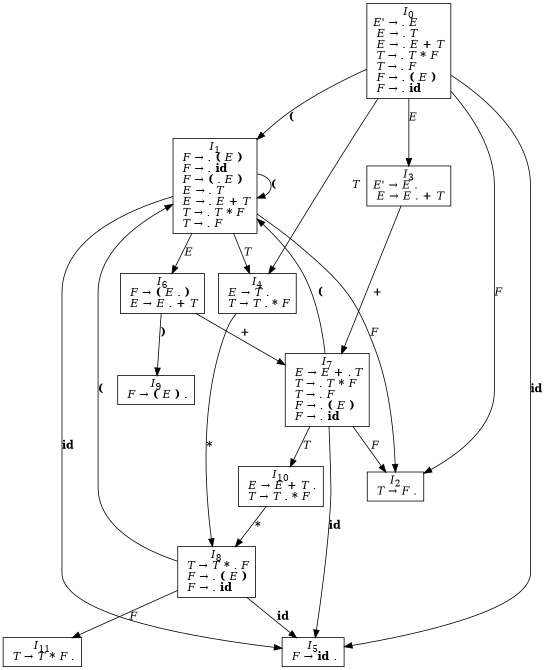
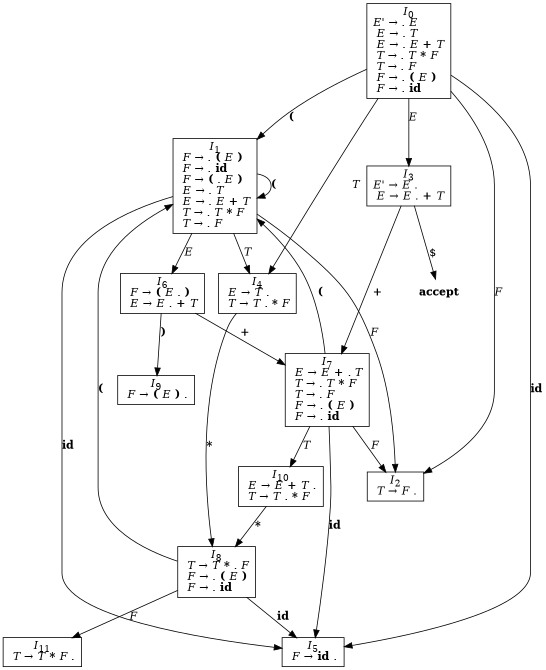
none -> (439, 293)
